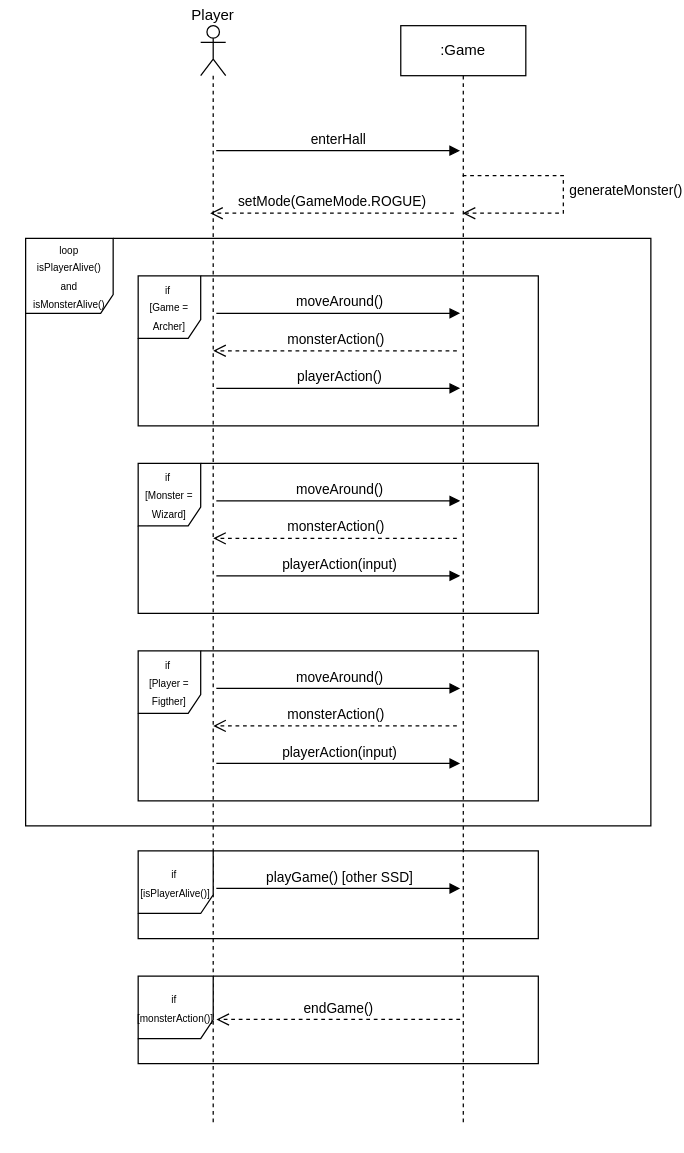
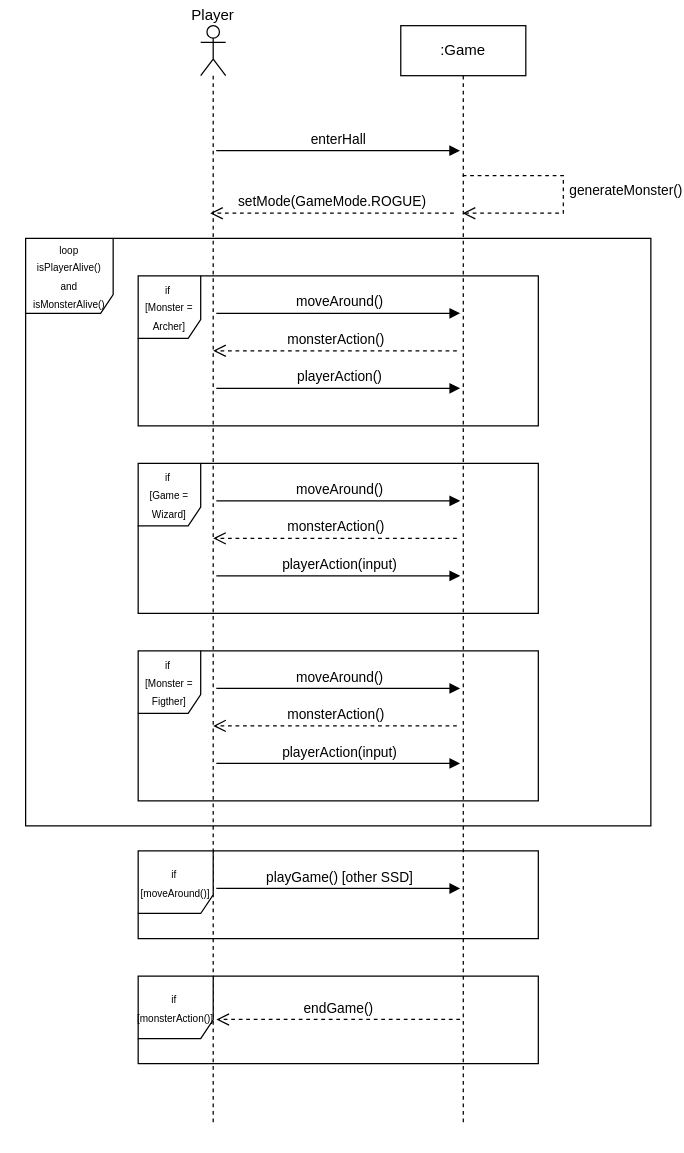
(169, 307) -> (169, 307)
(169, 494) -> (169, 494)
(169, 682) -> (169, 682)
(176, 882) -> (176, 882)
